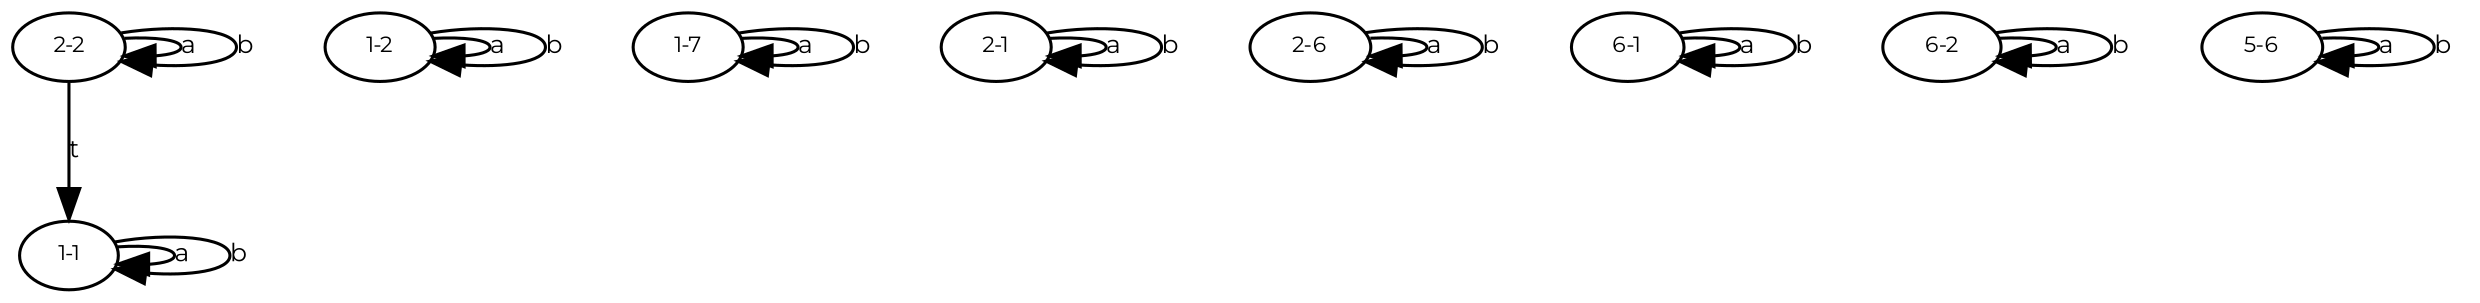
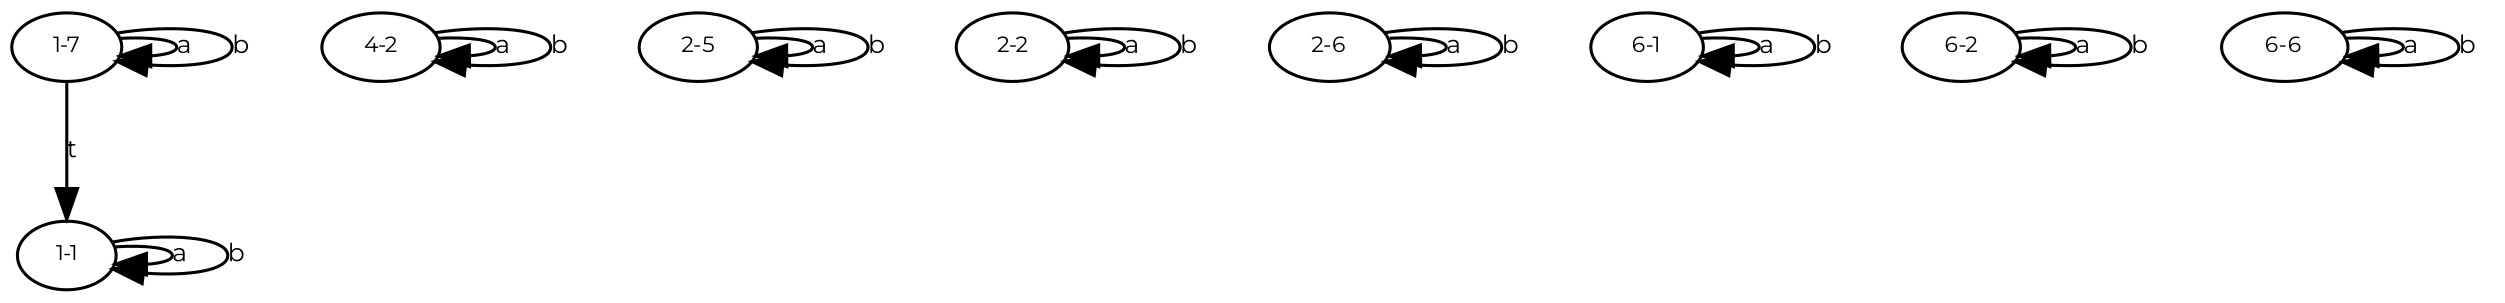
(380, 47) -> (381, 47)
(996, 47) -> (698, 47)
(2262, 47) -> (2285, 47)
(69, 136) -> (67, 136)
